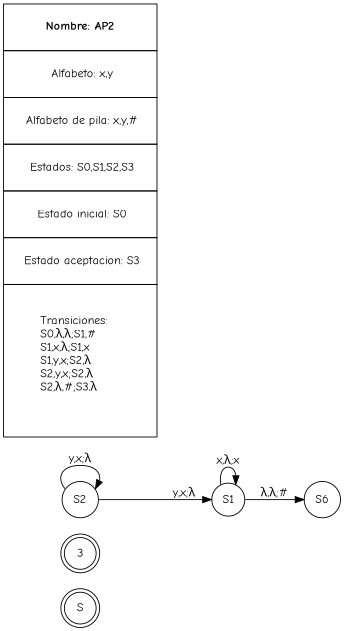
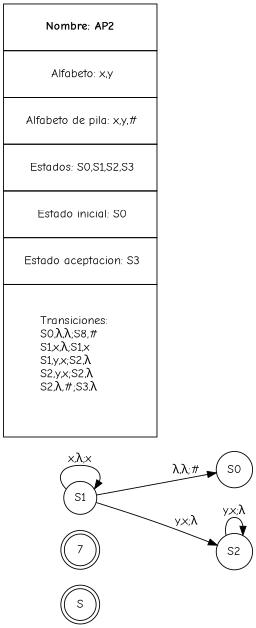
(60, 334) -> (62, 334)
(151, 500) -> (153, 521)
(322, 500) -> (234, 470)
(80, 553) -> (80, 550)
